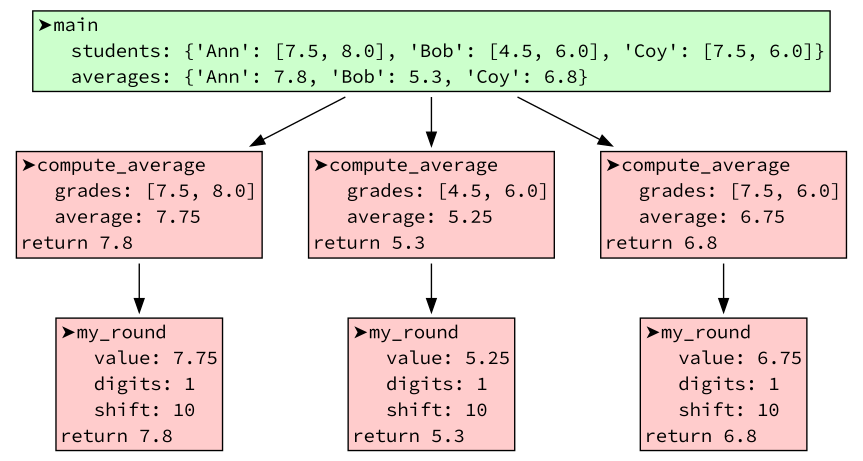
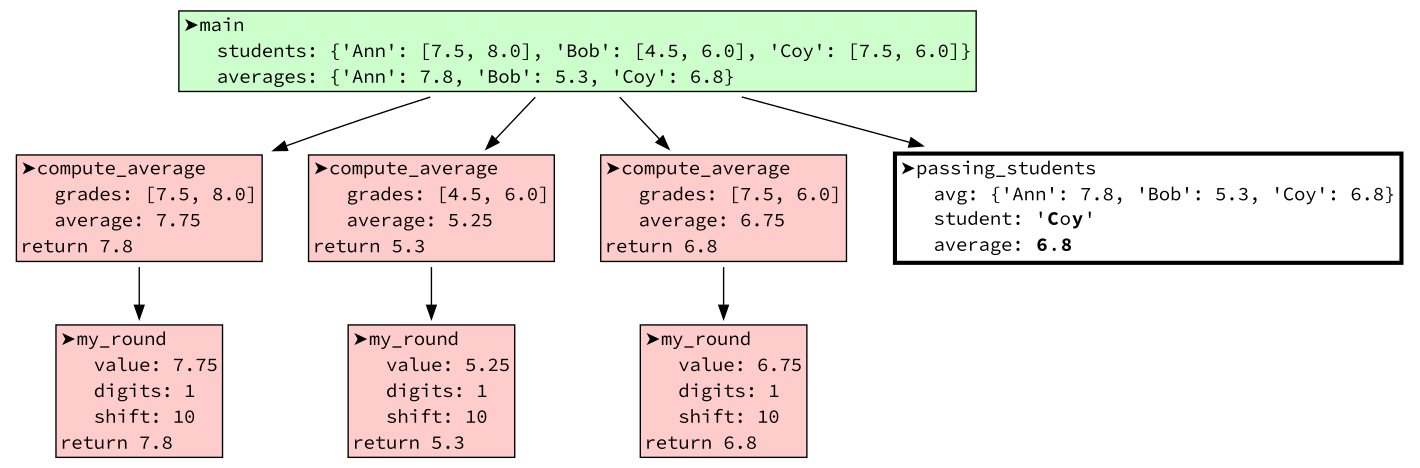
none -> (1148, 208)
